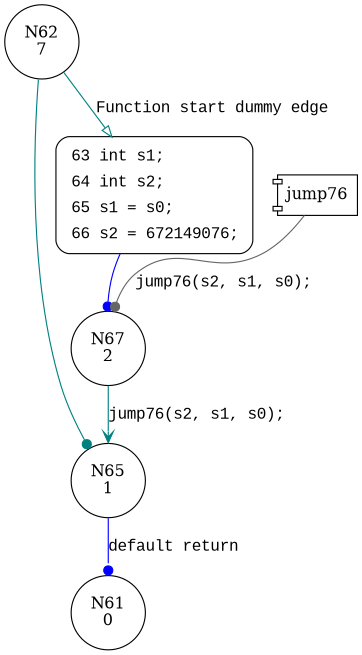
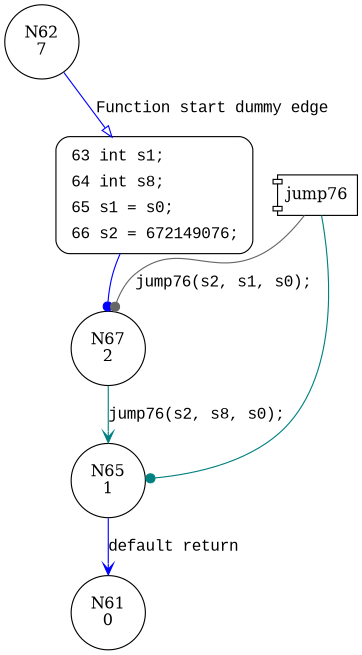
(84, 100) -> (84, 100)
(132, 182) -> (132, 182)
(39, 263) -> (308, 394)
(197, 414) -> (197, 414)
(108, 541) -> (108, 541)
